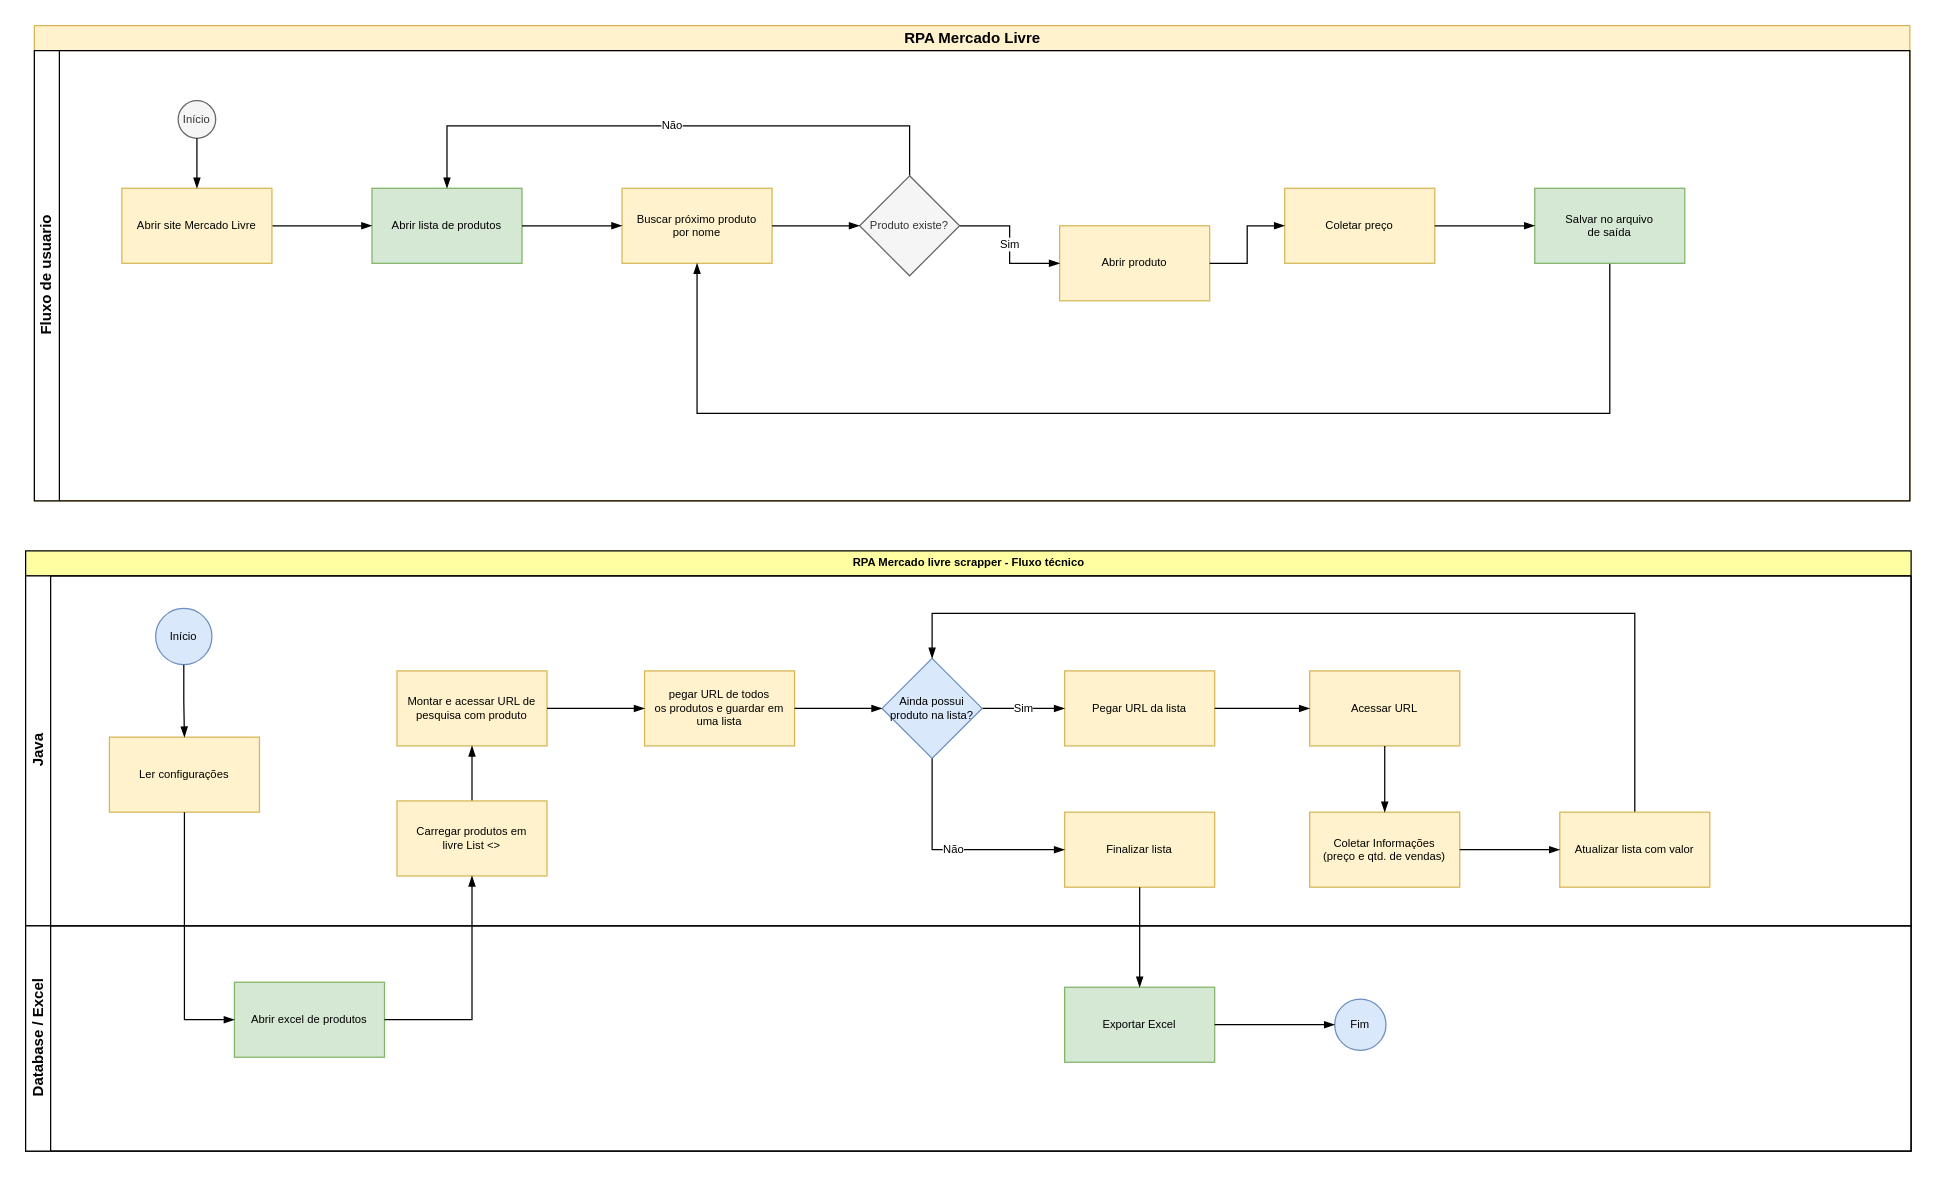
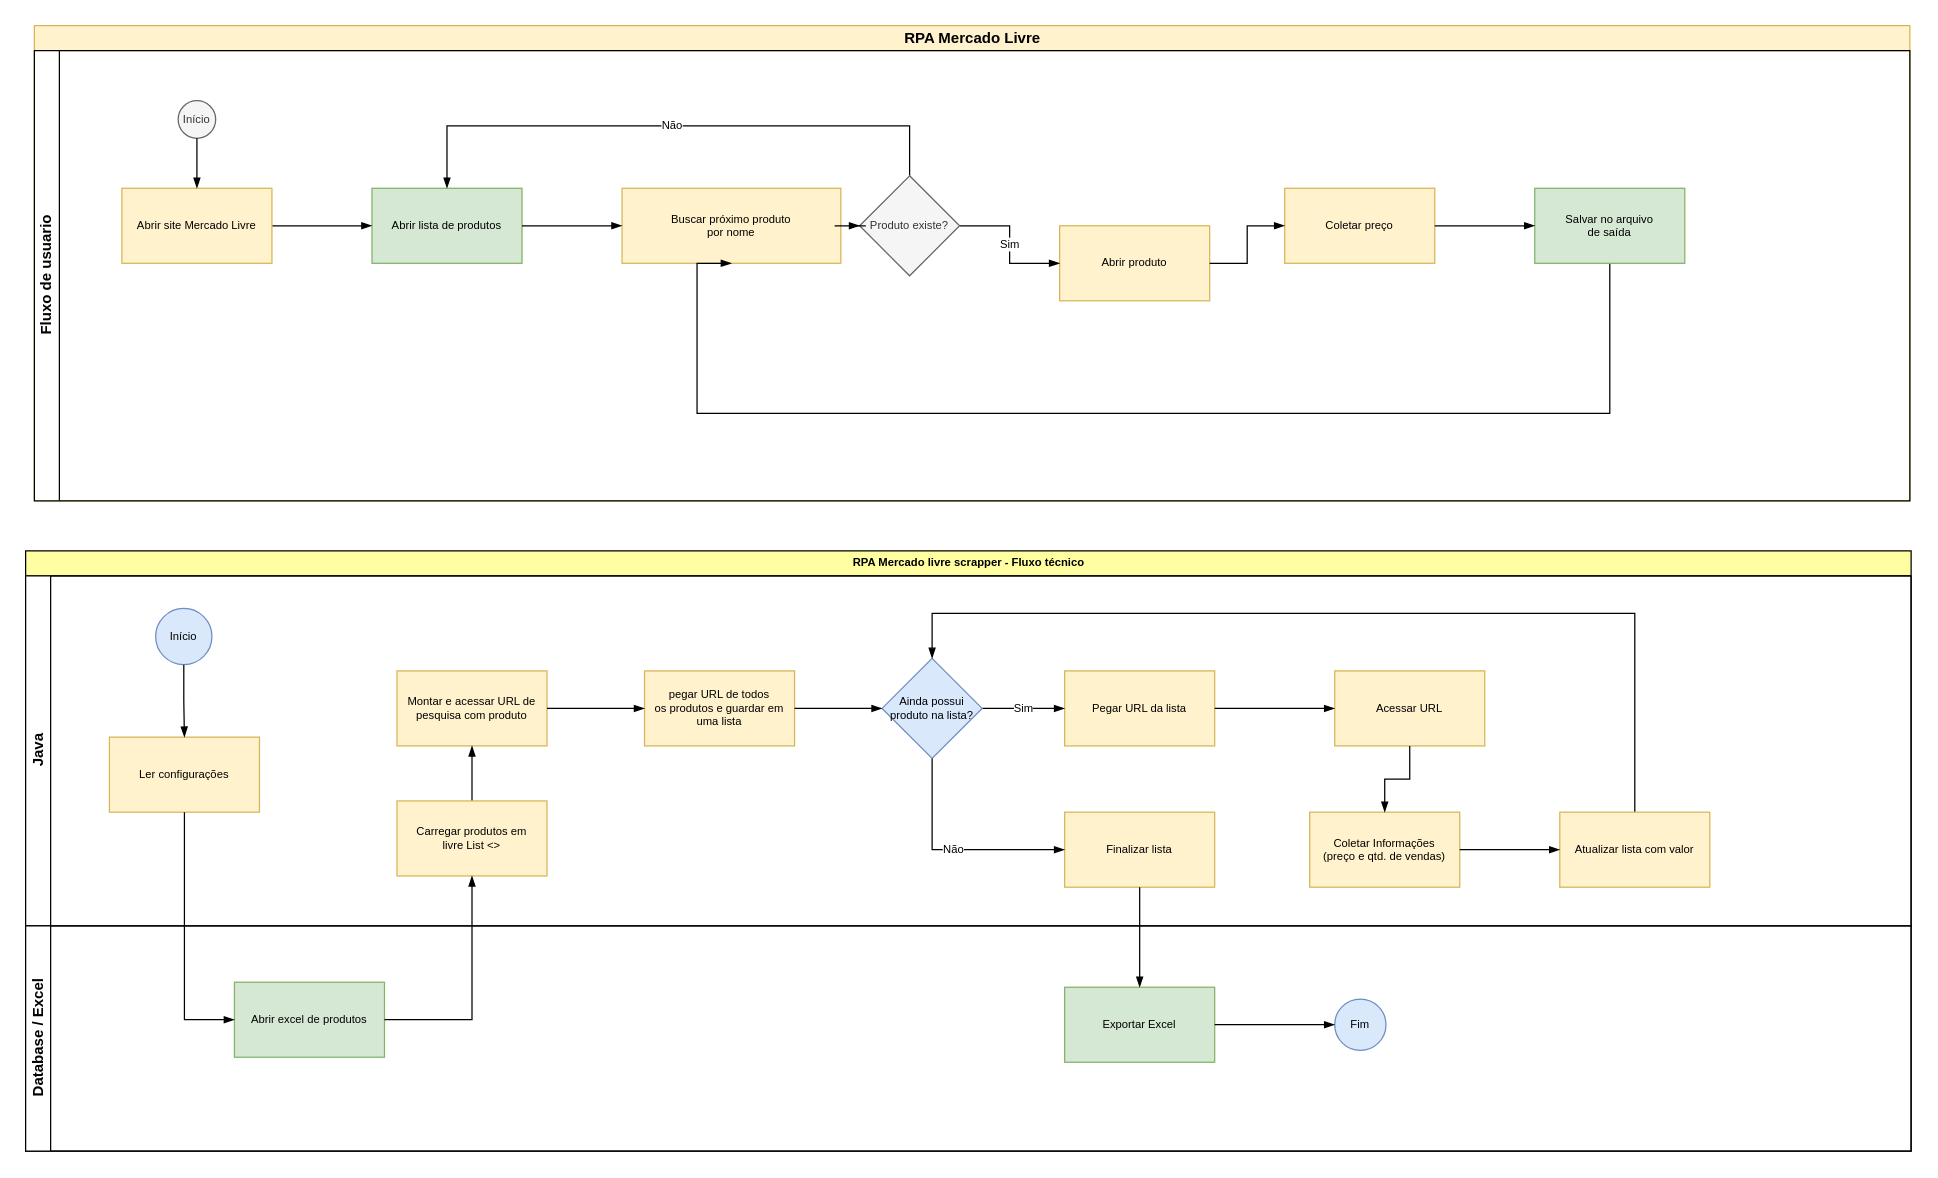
(697, 226) -> (731, 226)
(1384, 708) -> (1409, 708)
